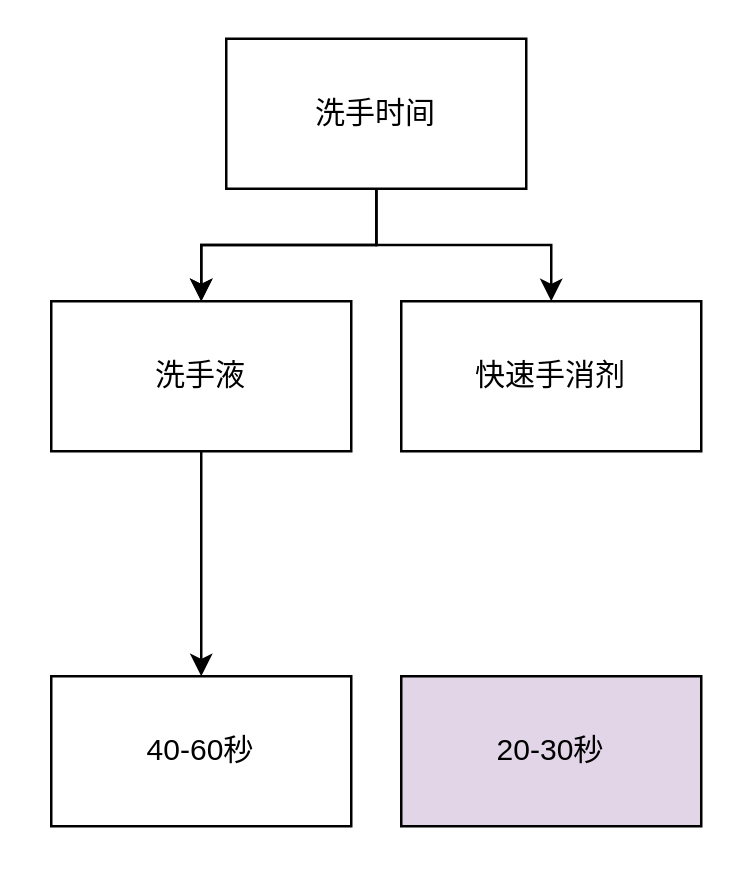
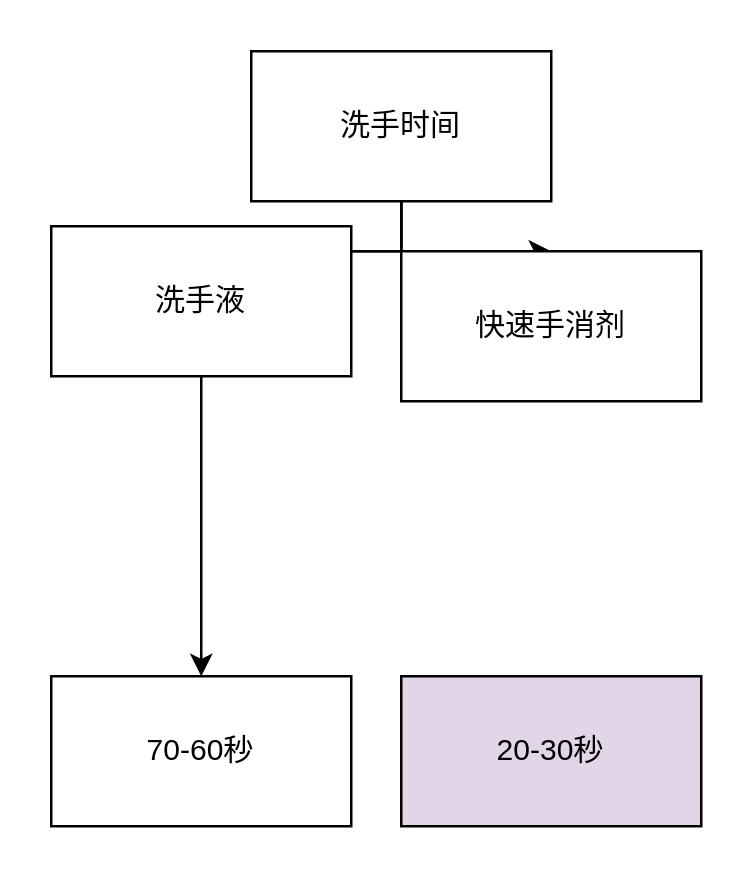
(376, 114) -> (401, 126)
(201, 376) -> (201, 301)
(551, 376) -> (551, 326)
(201, 751) -> (201, 751)
